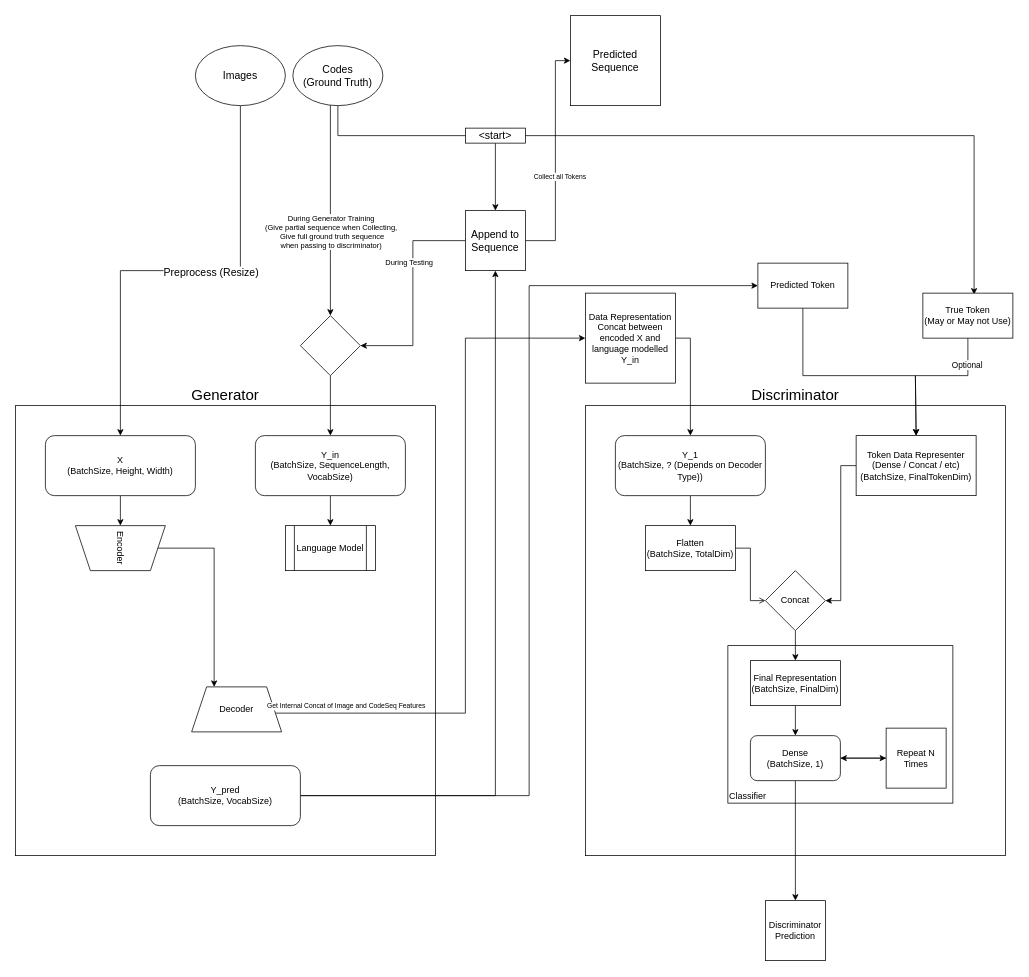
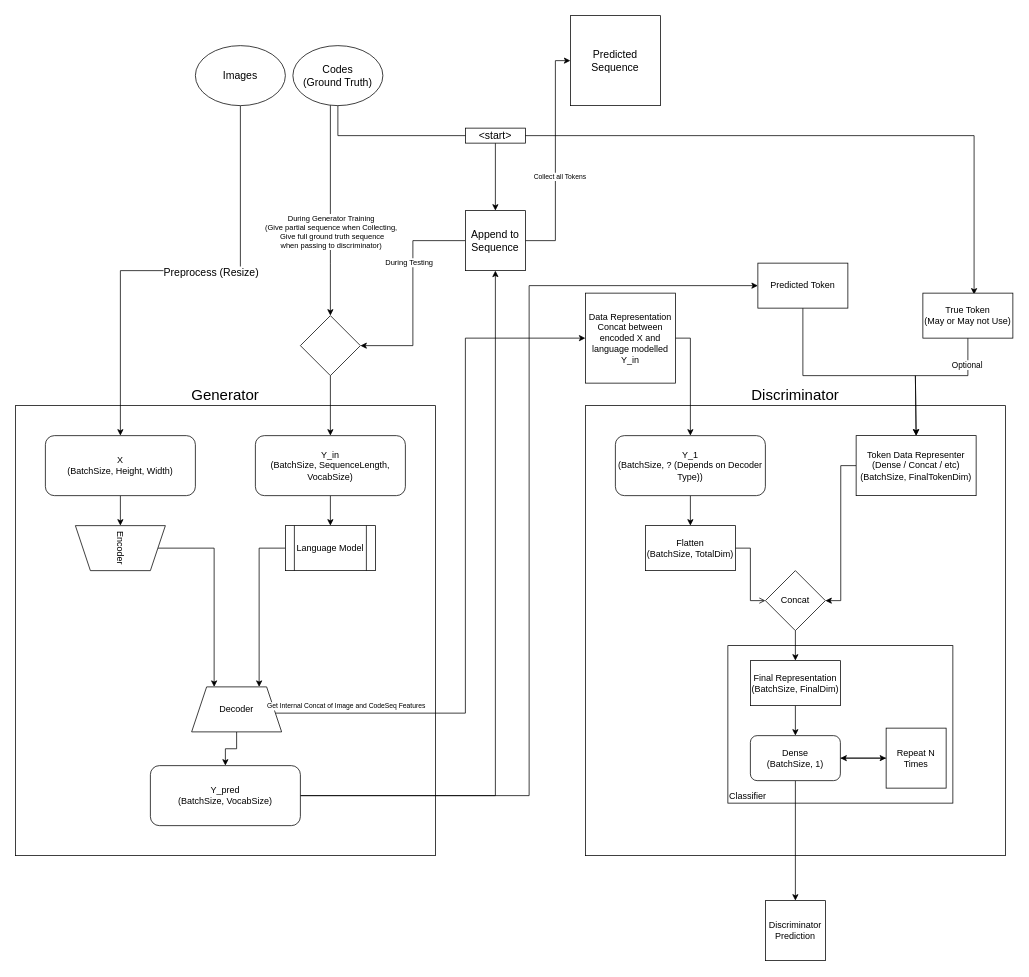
none -> (259, 548)
none -> (234, 749)
